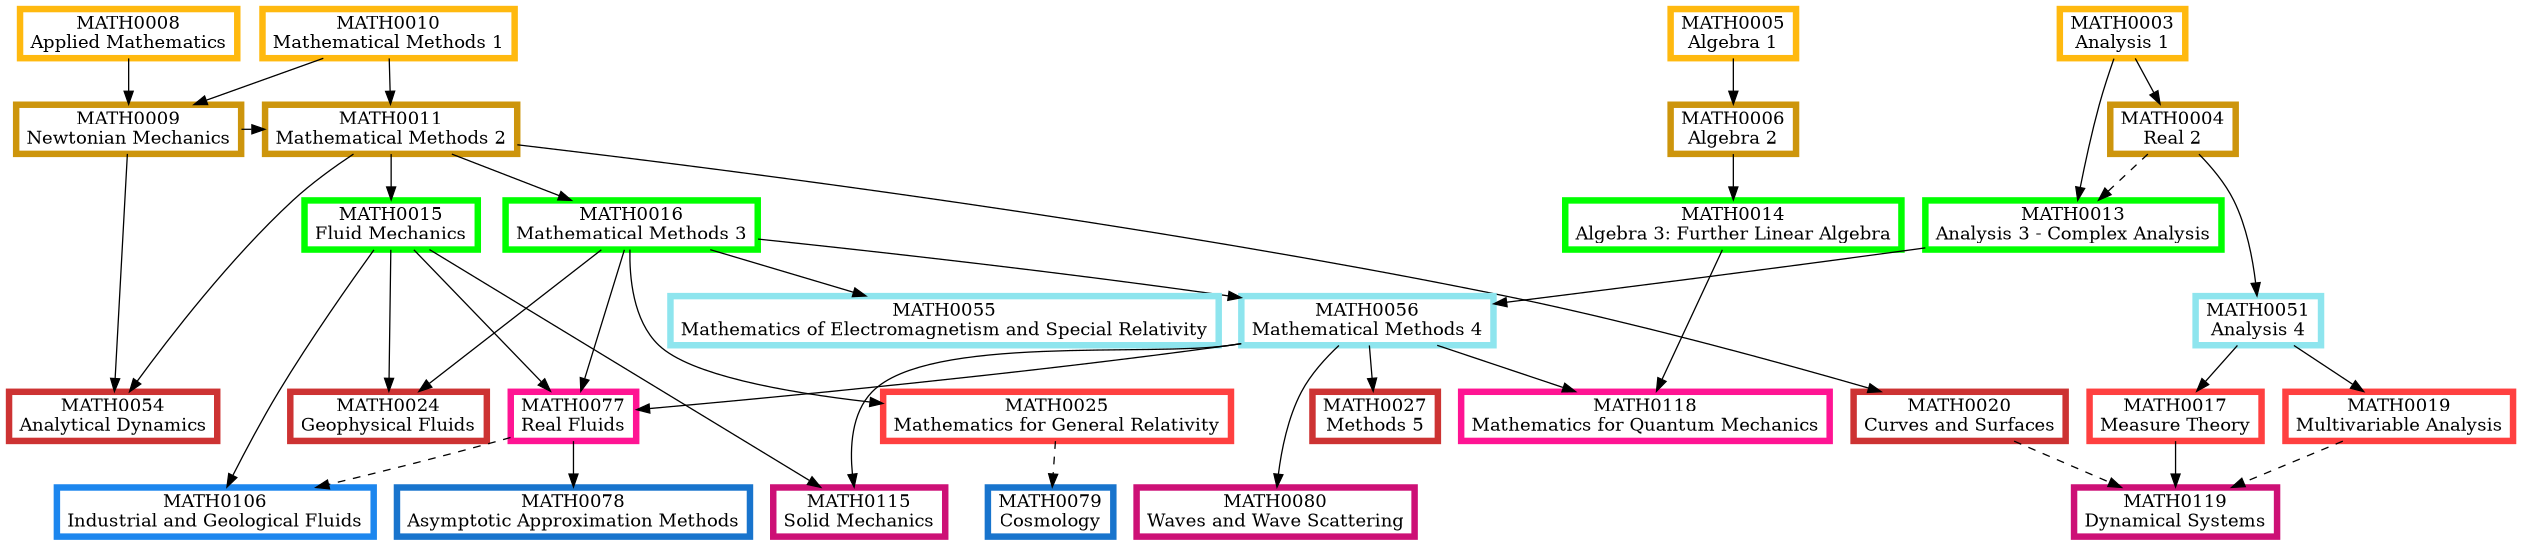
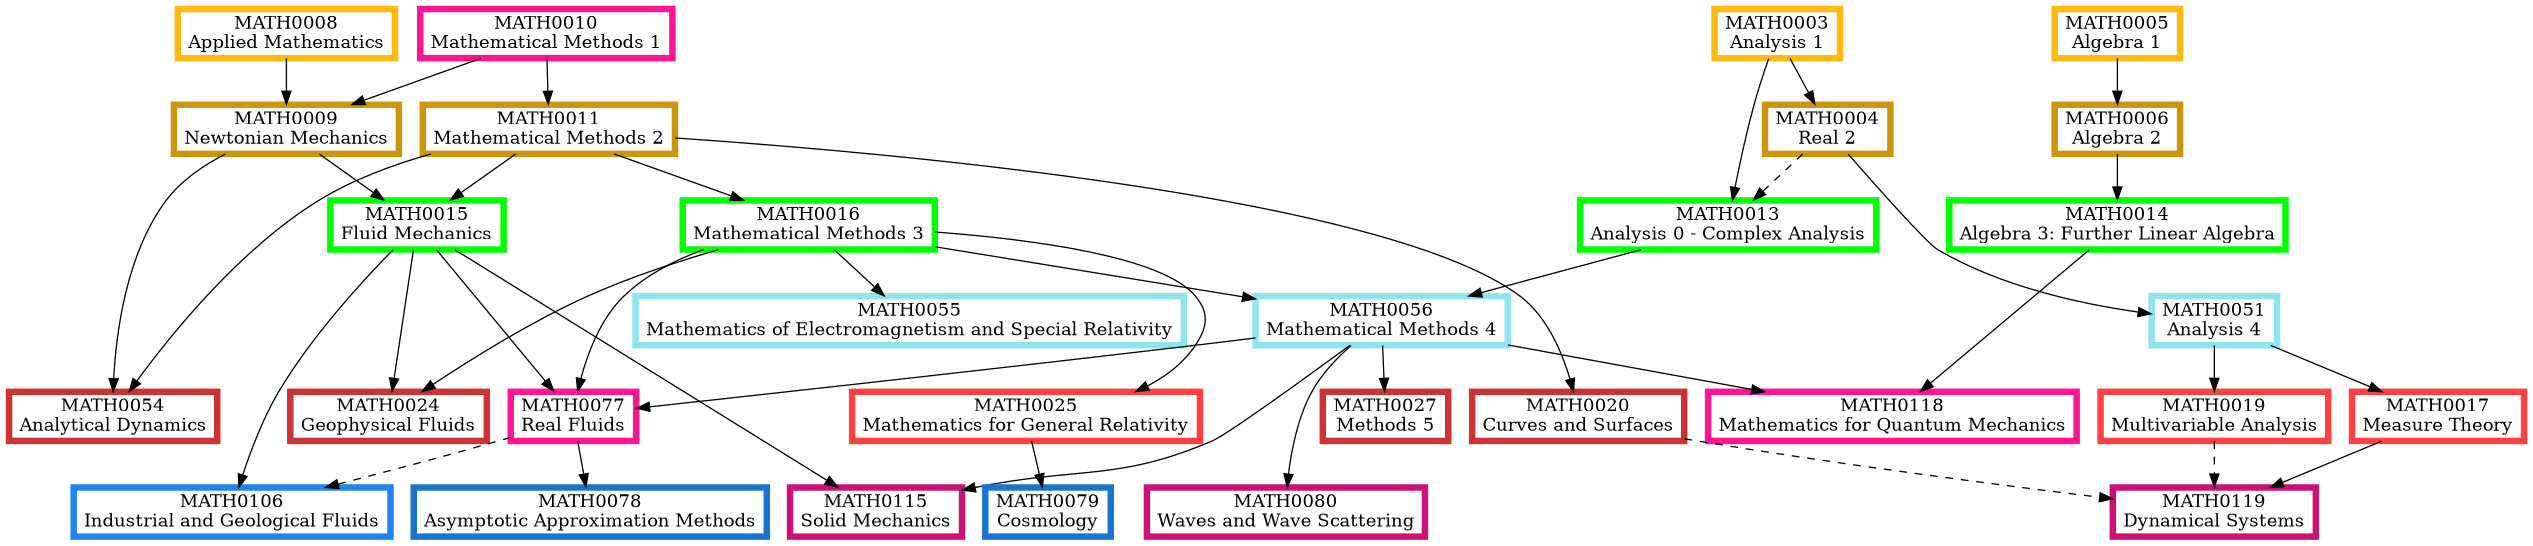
(389, 34) -> (546, 34)
(247, 129) -> (346, 173)
(2073, 225) -> (1728, 225)
(1054, 458) -> (1035, 458)
